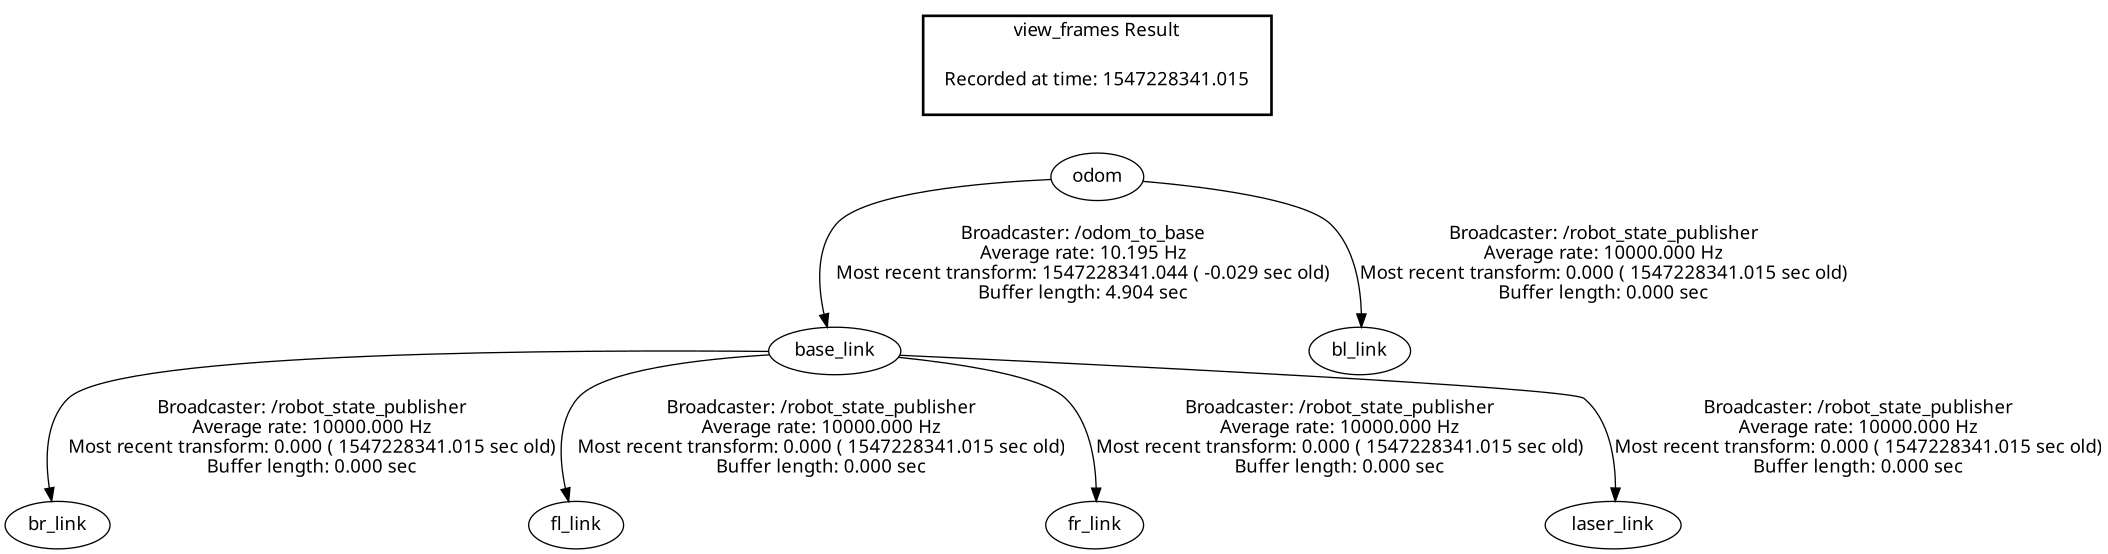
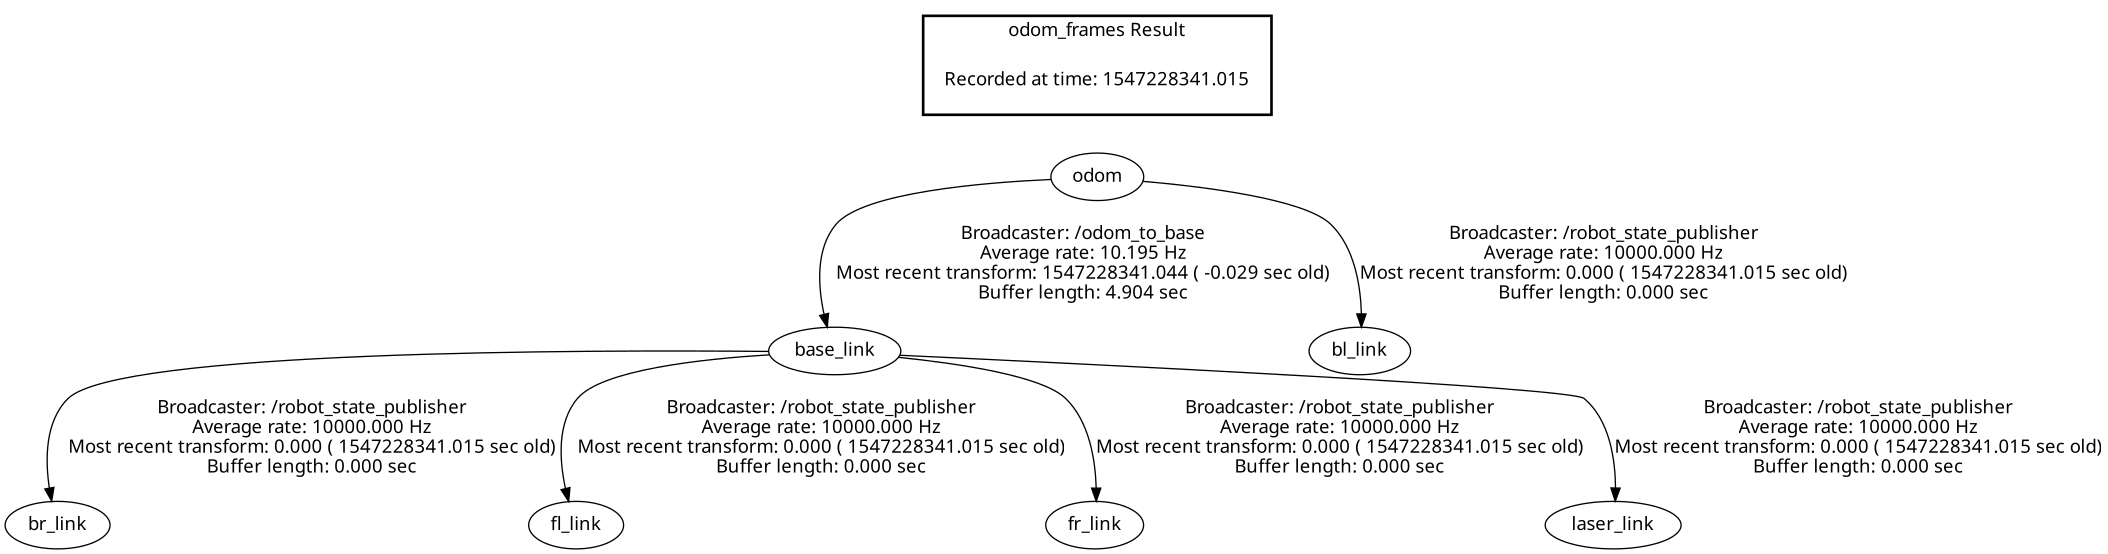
(1097, 31) -> (1097, 31)
